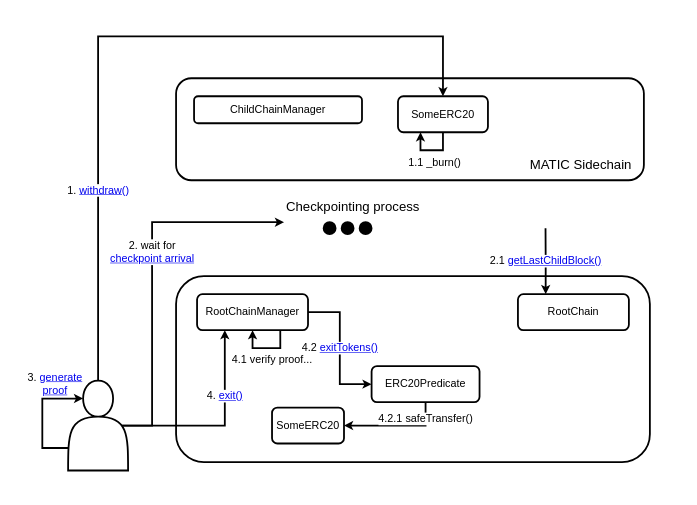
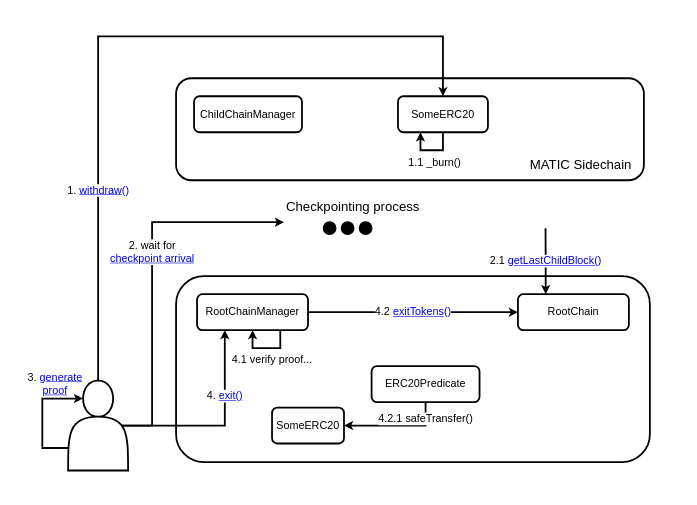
(278, 110) -> (248, 114)
(340, 359) -> (425, 312)
